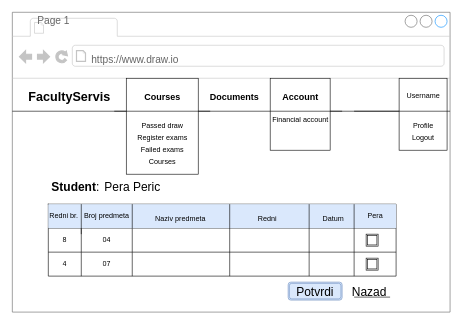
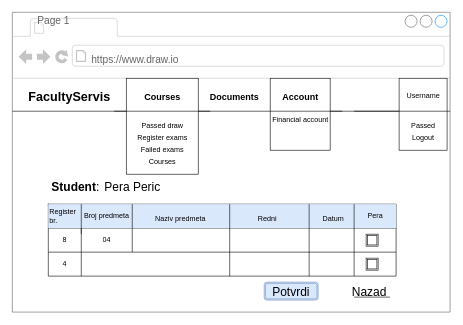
(424, 126) -> (424, 126)
(65, 216) -> (65, 216)
(107, 264) -> none
(315, 291) -> (291, 291)
